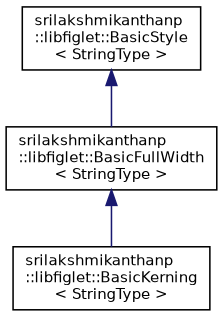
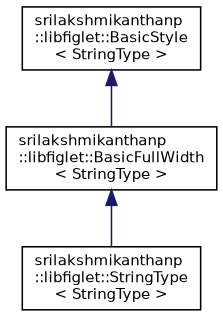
(111, 278) -> (111, 278)
